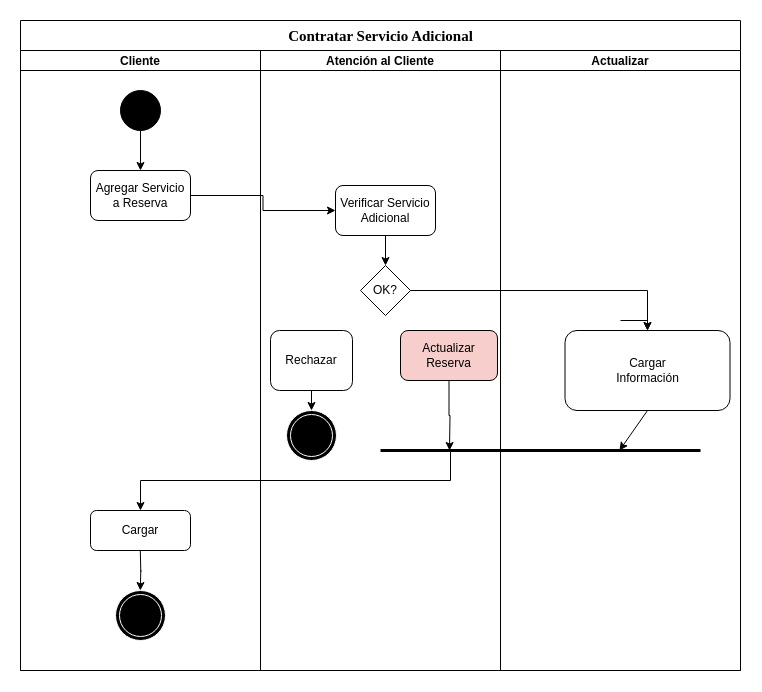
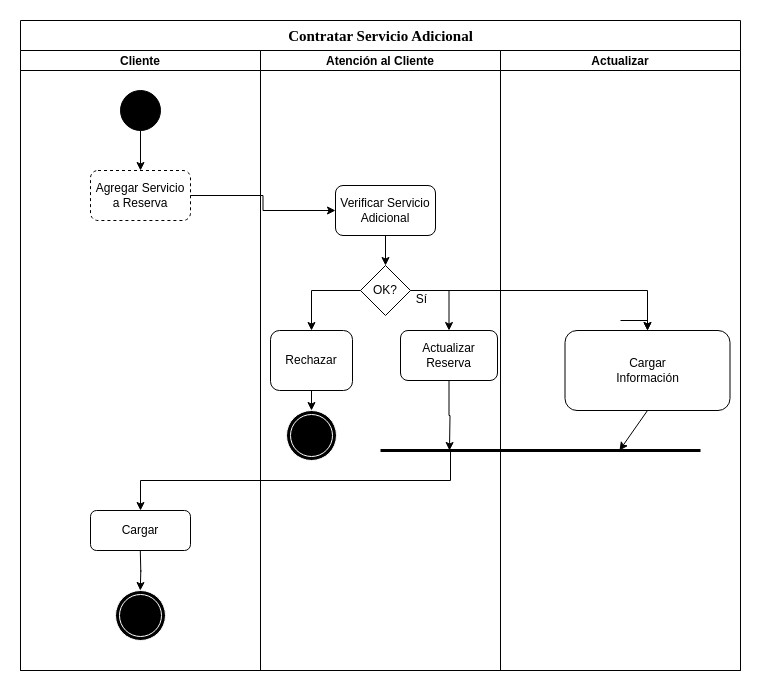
(141, 196) -> (141, 196)
none -> (320, 291)
none -> (449, 308)
(449, 356) -> (449, 356)
